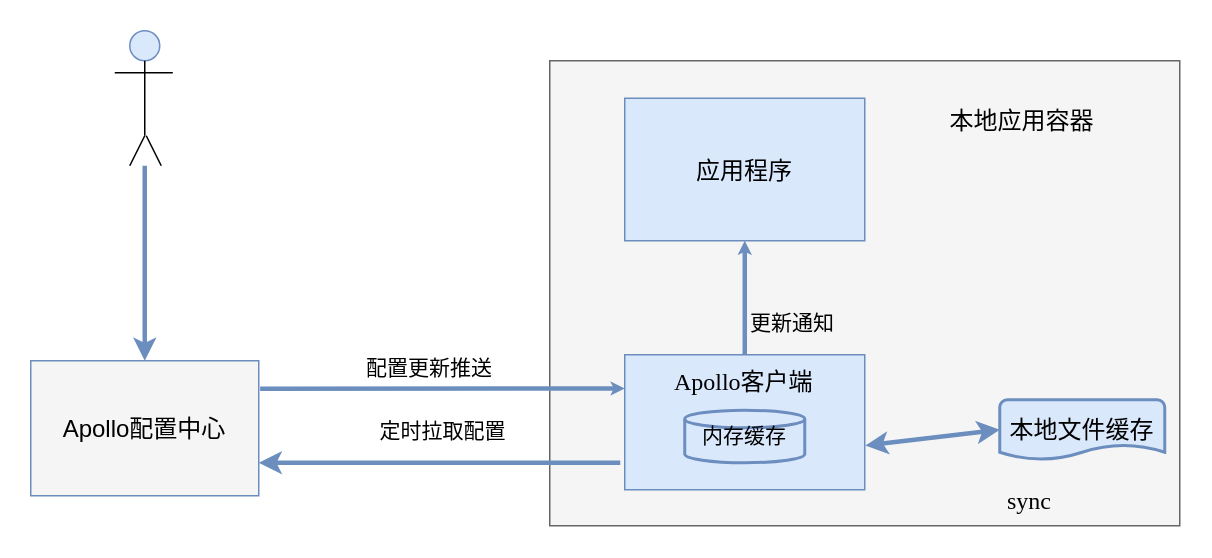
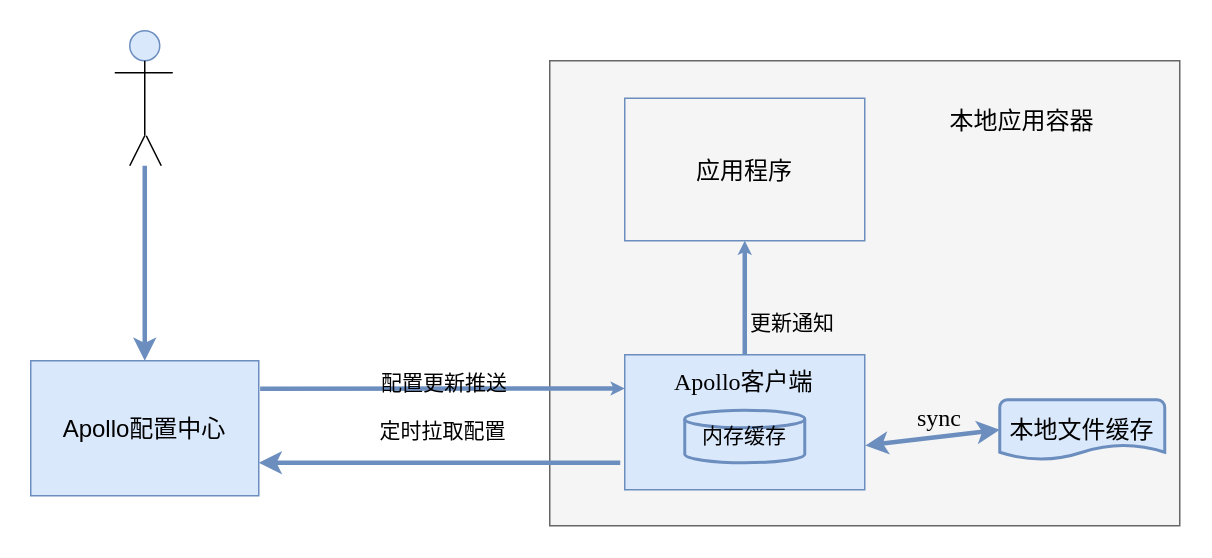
(745, 170) -> (745, 170)
(430, 370) -> (445, 385)
(145, 428) -> (145, 428)
(1030, 500) -> (940, 418)
